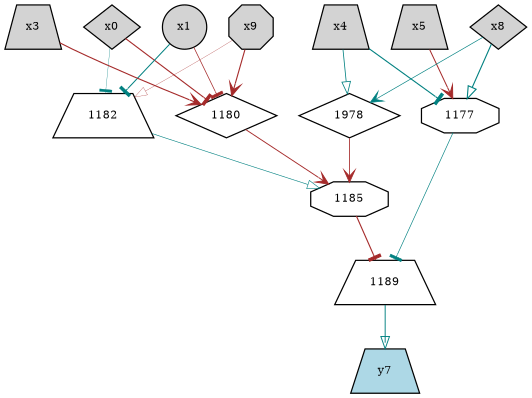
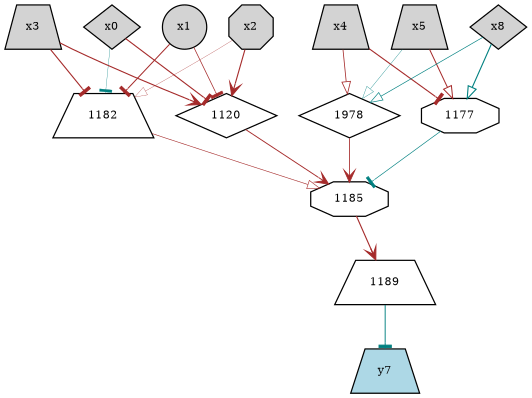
(251, 27) -> (251, 27)
(149, 66) -> (149, 66)
(345, 66) -> (345, 66)
(429, 68) -> (429, 68)
none -> (66, 69)
none -> (386, 70)
(440, 71) -> (440, 71)
(402, 73) -> (402, 73)
(226, 116) -> (226, 116)
(230, 159) -> (230, 159)
(425, 194) -> (408, 155)
(365, 235) -> (365, 235)
(385, 324) -> (385, 324)
